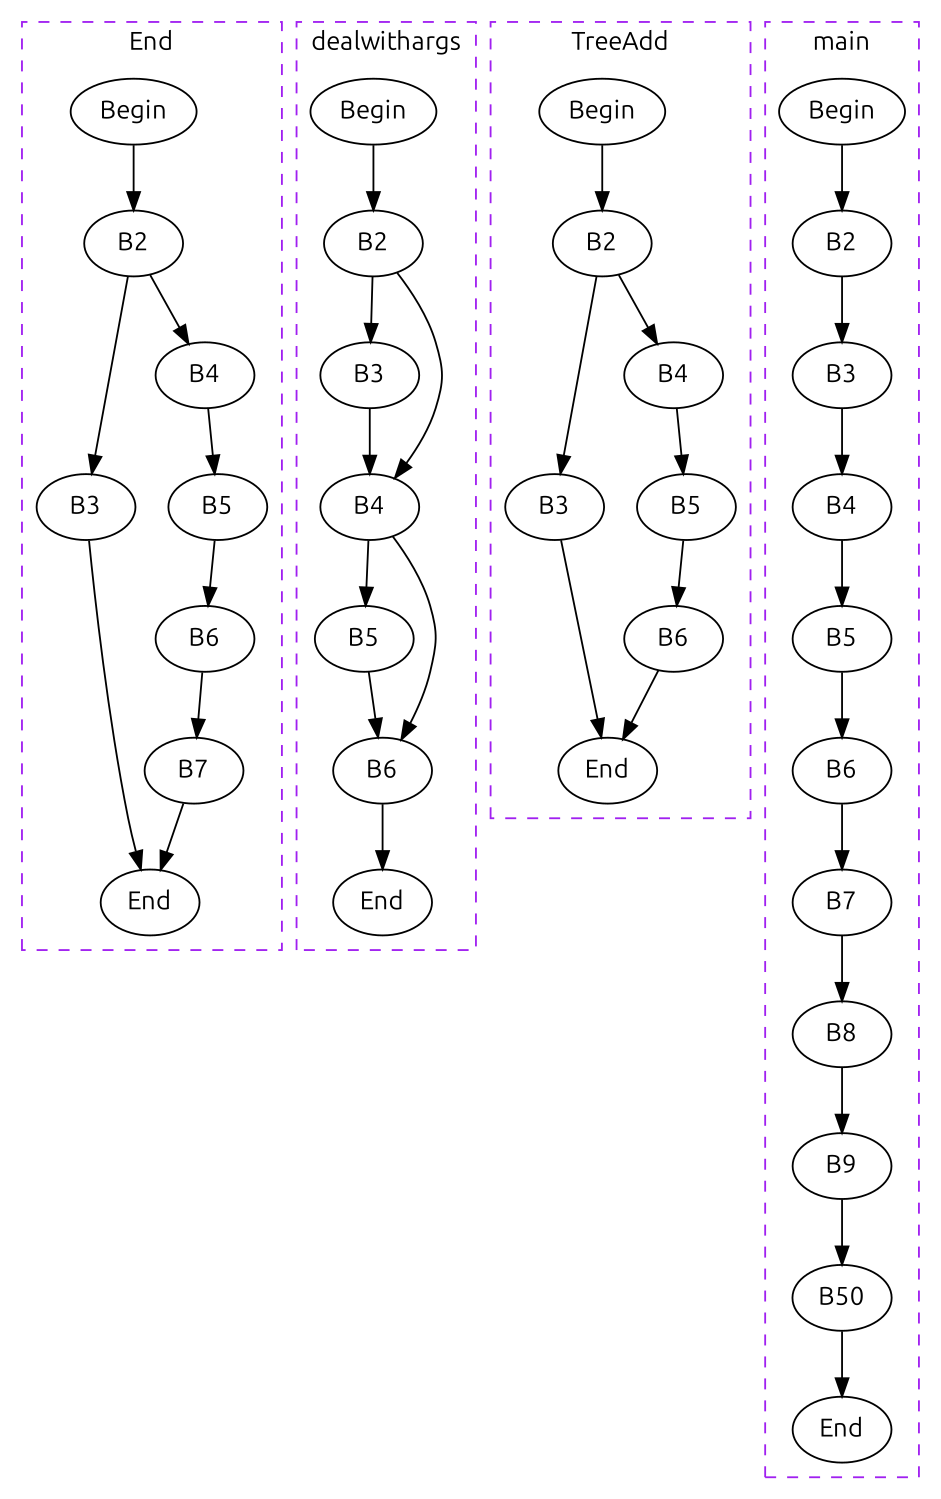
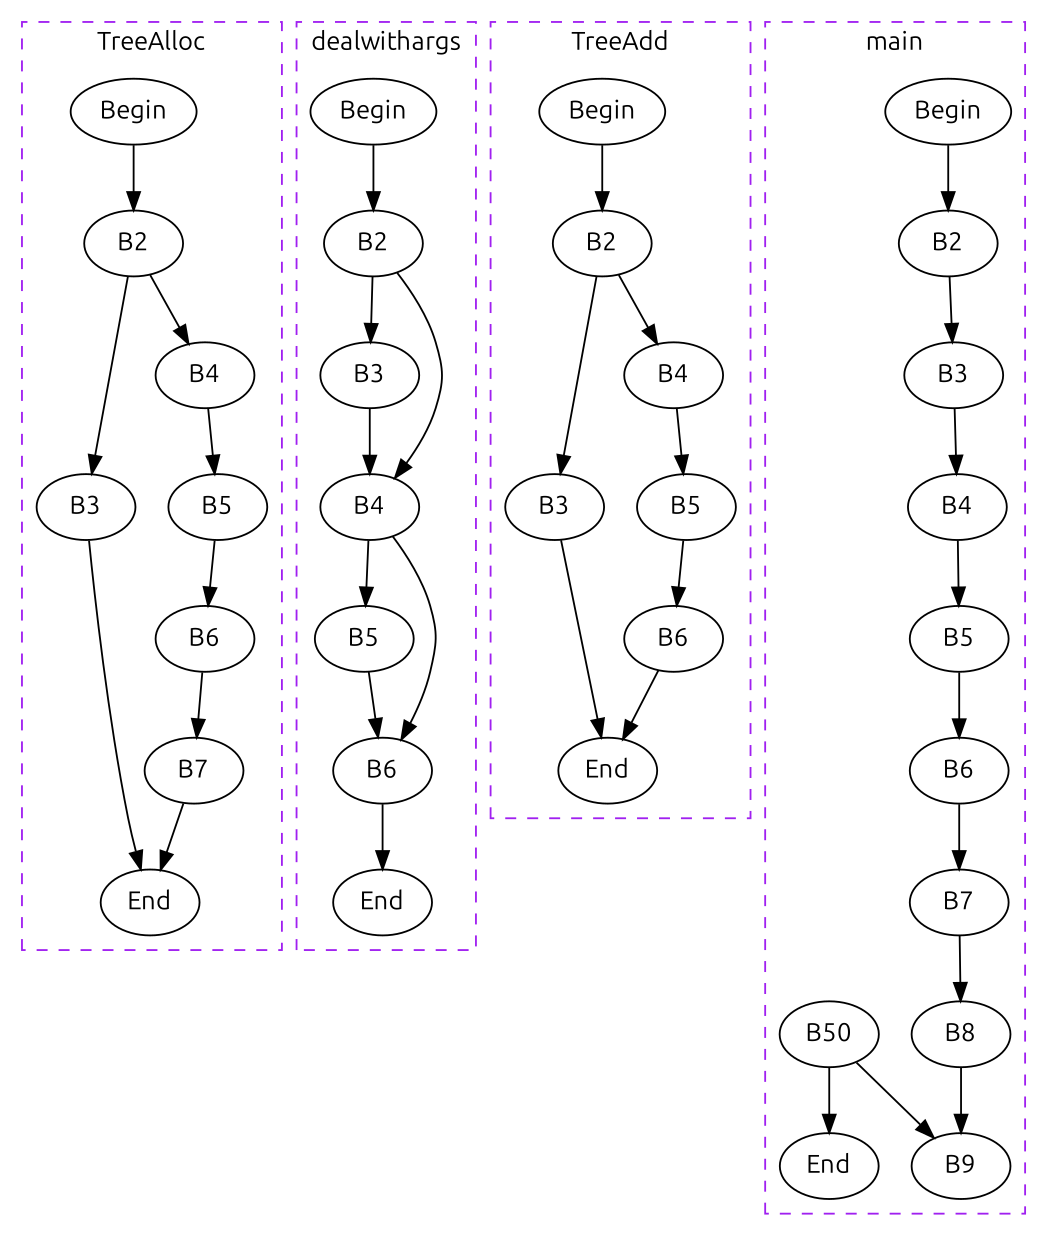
(152, 43) -> (152, 43)
(842, 1223) -> (888, 1094)
